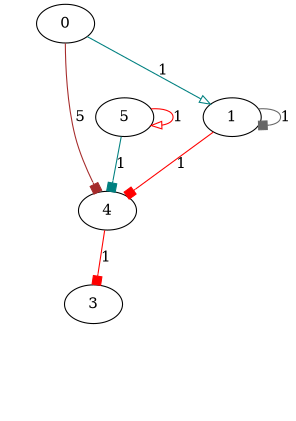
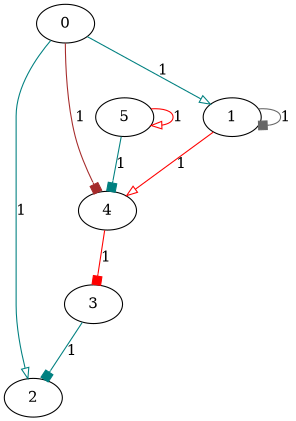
(81, 117) -> (81, 117)
(174, 161) -> (174, 161)
none -> (33, 398)
